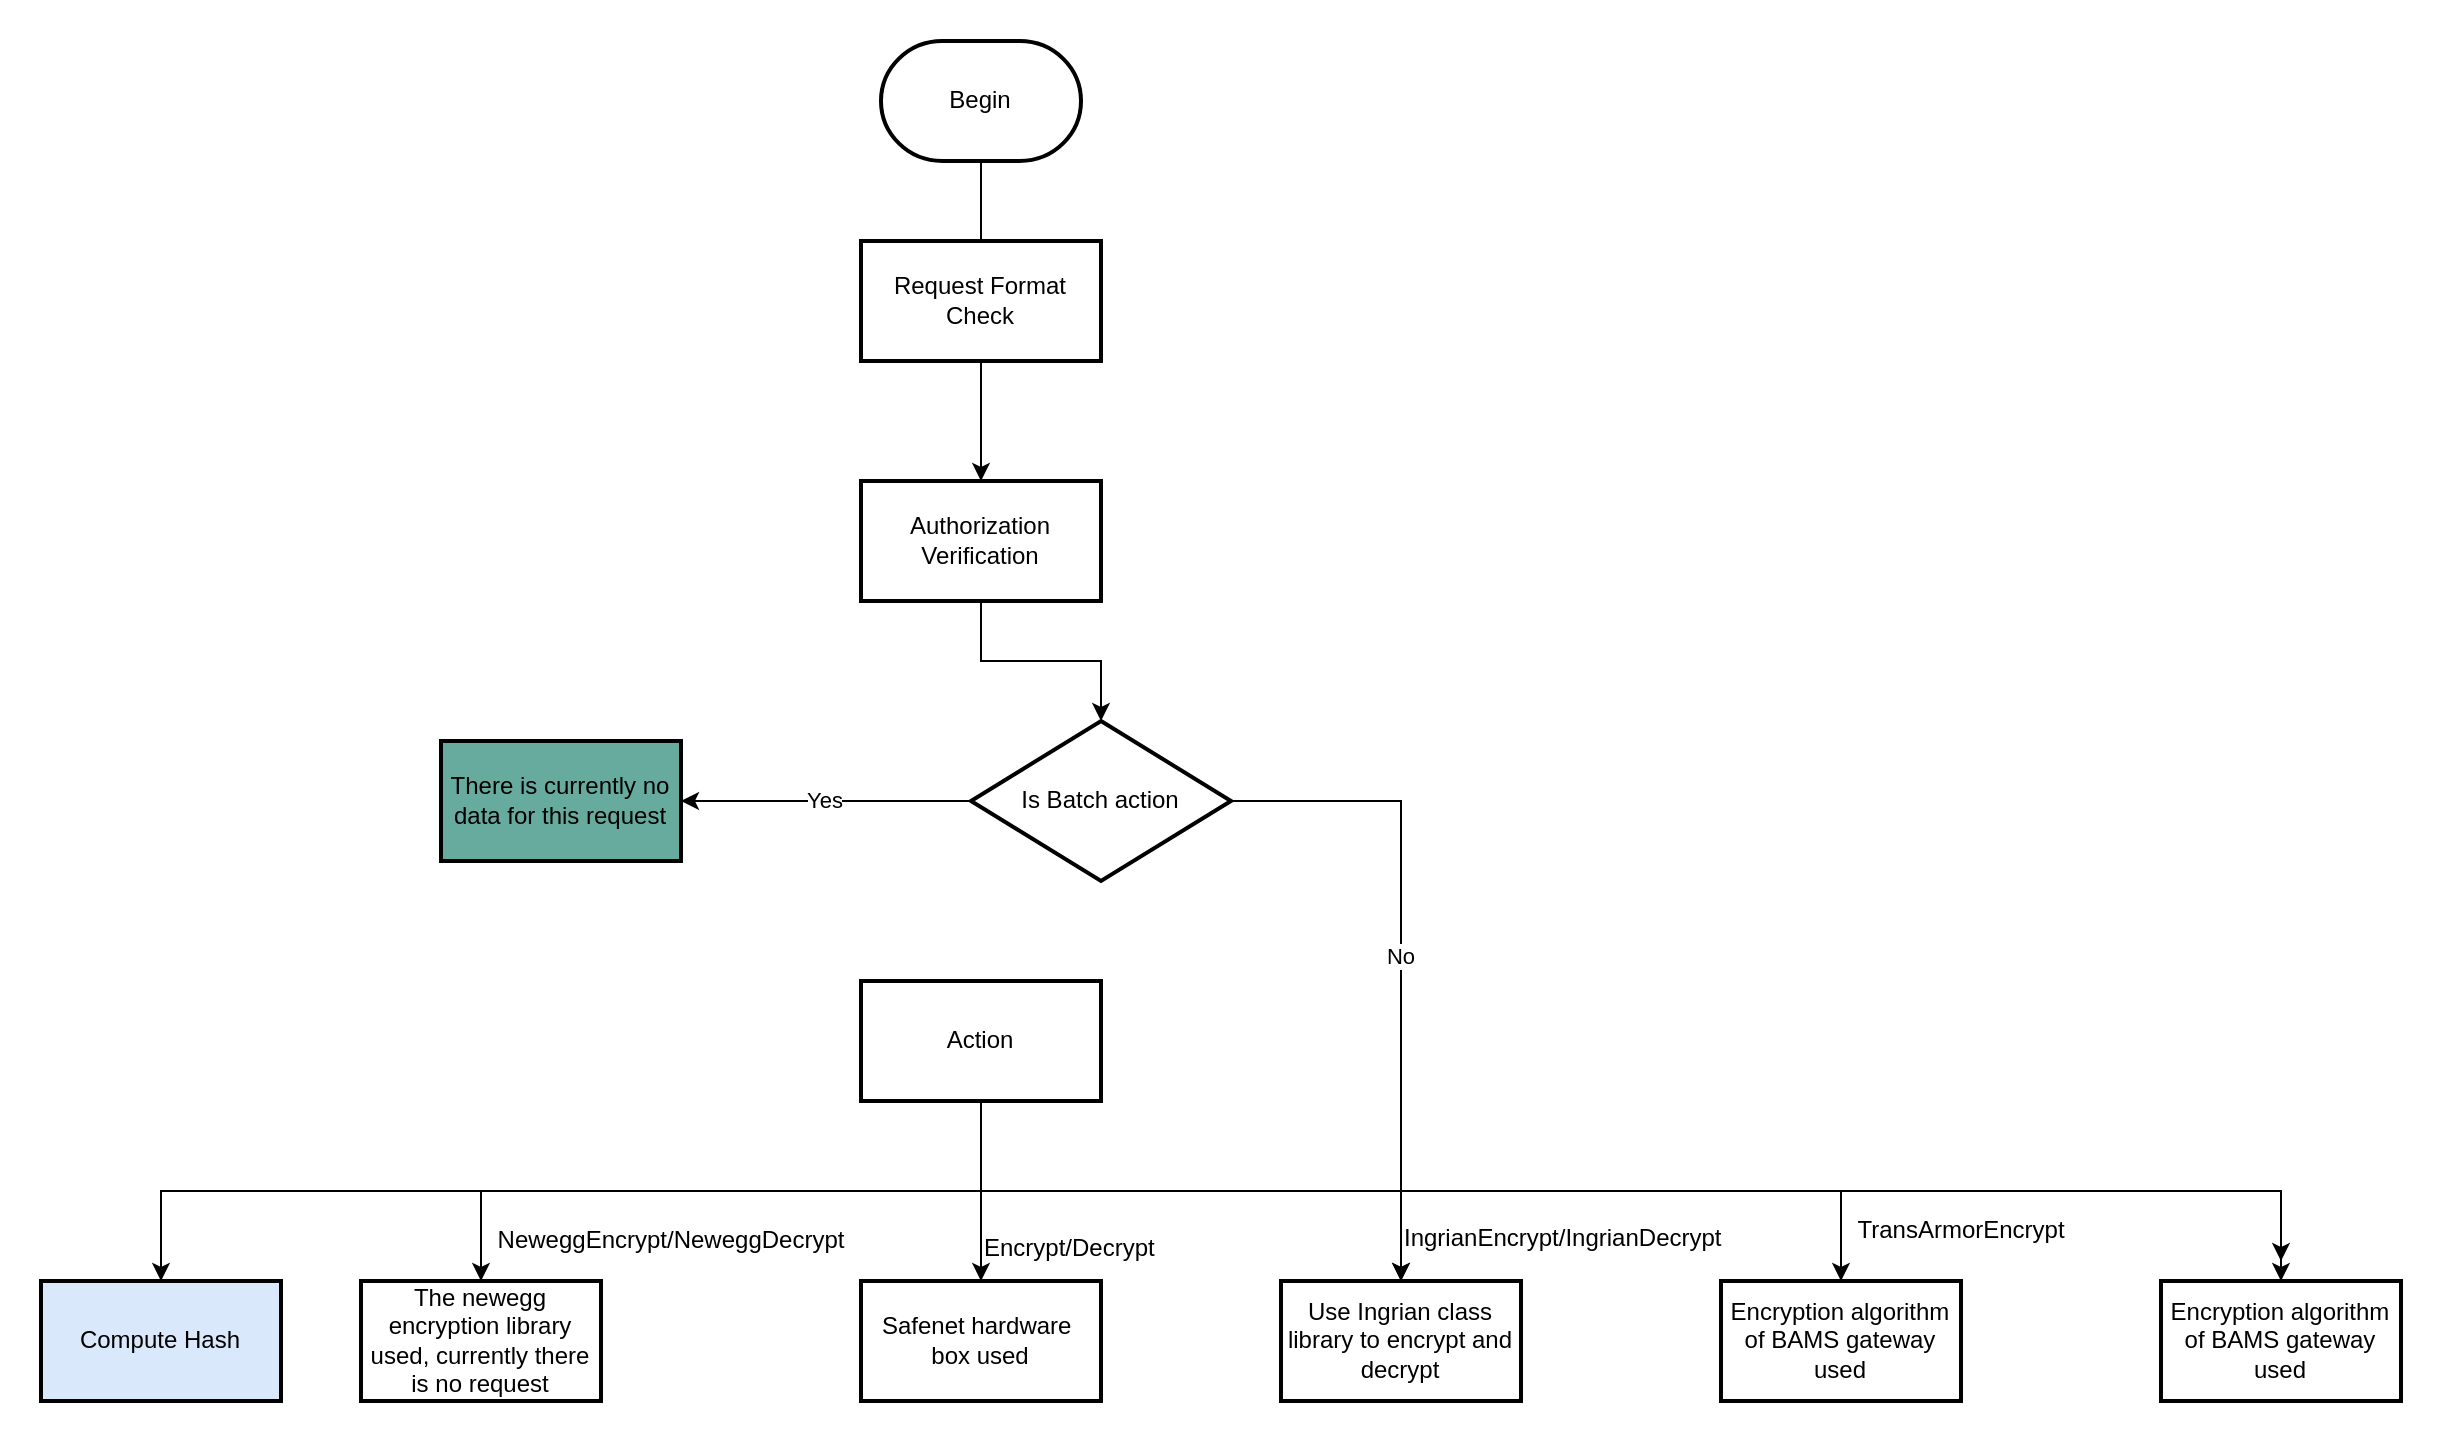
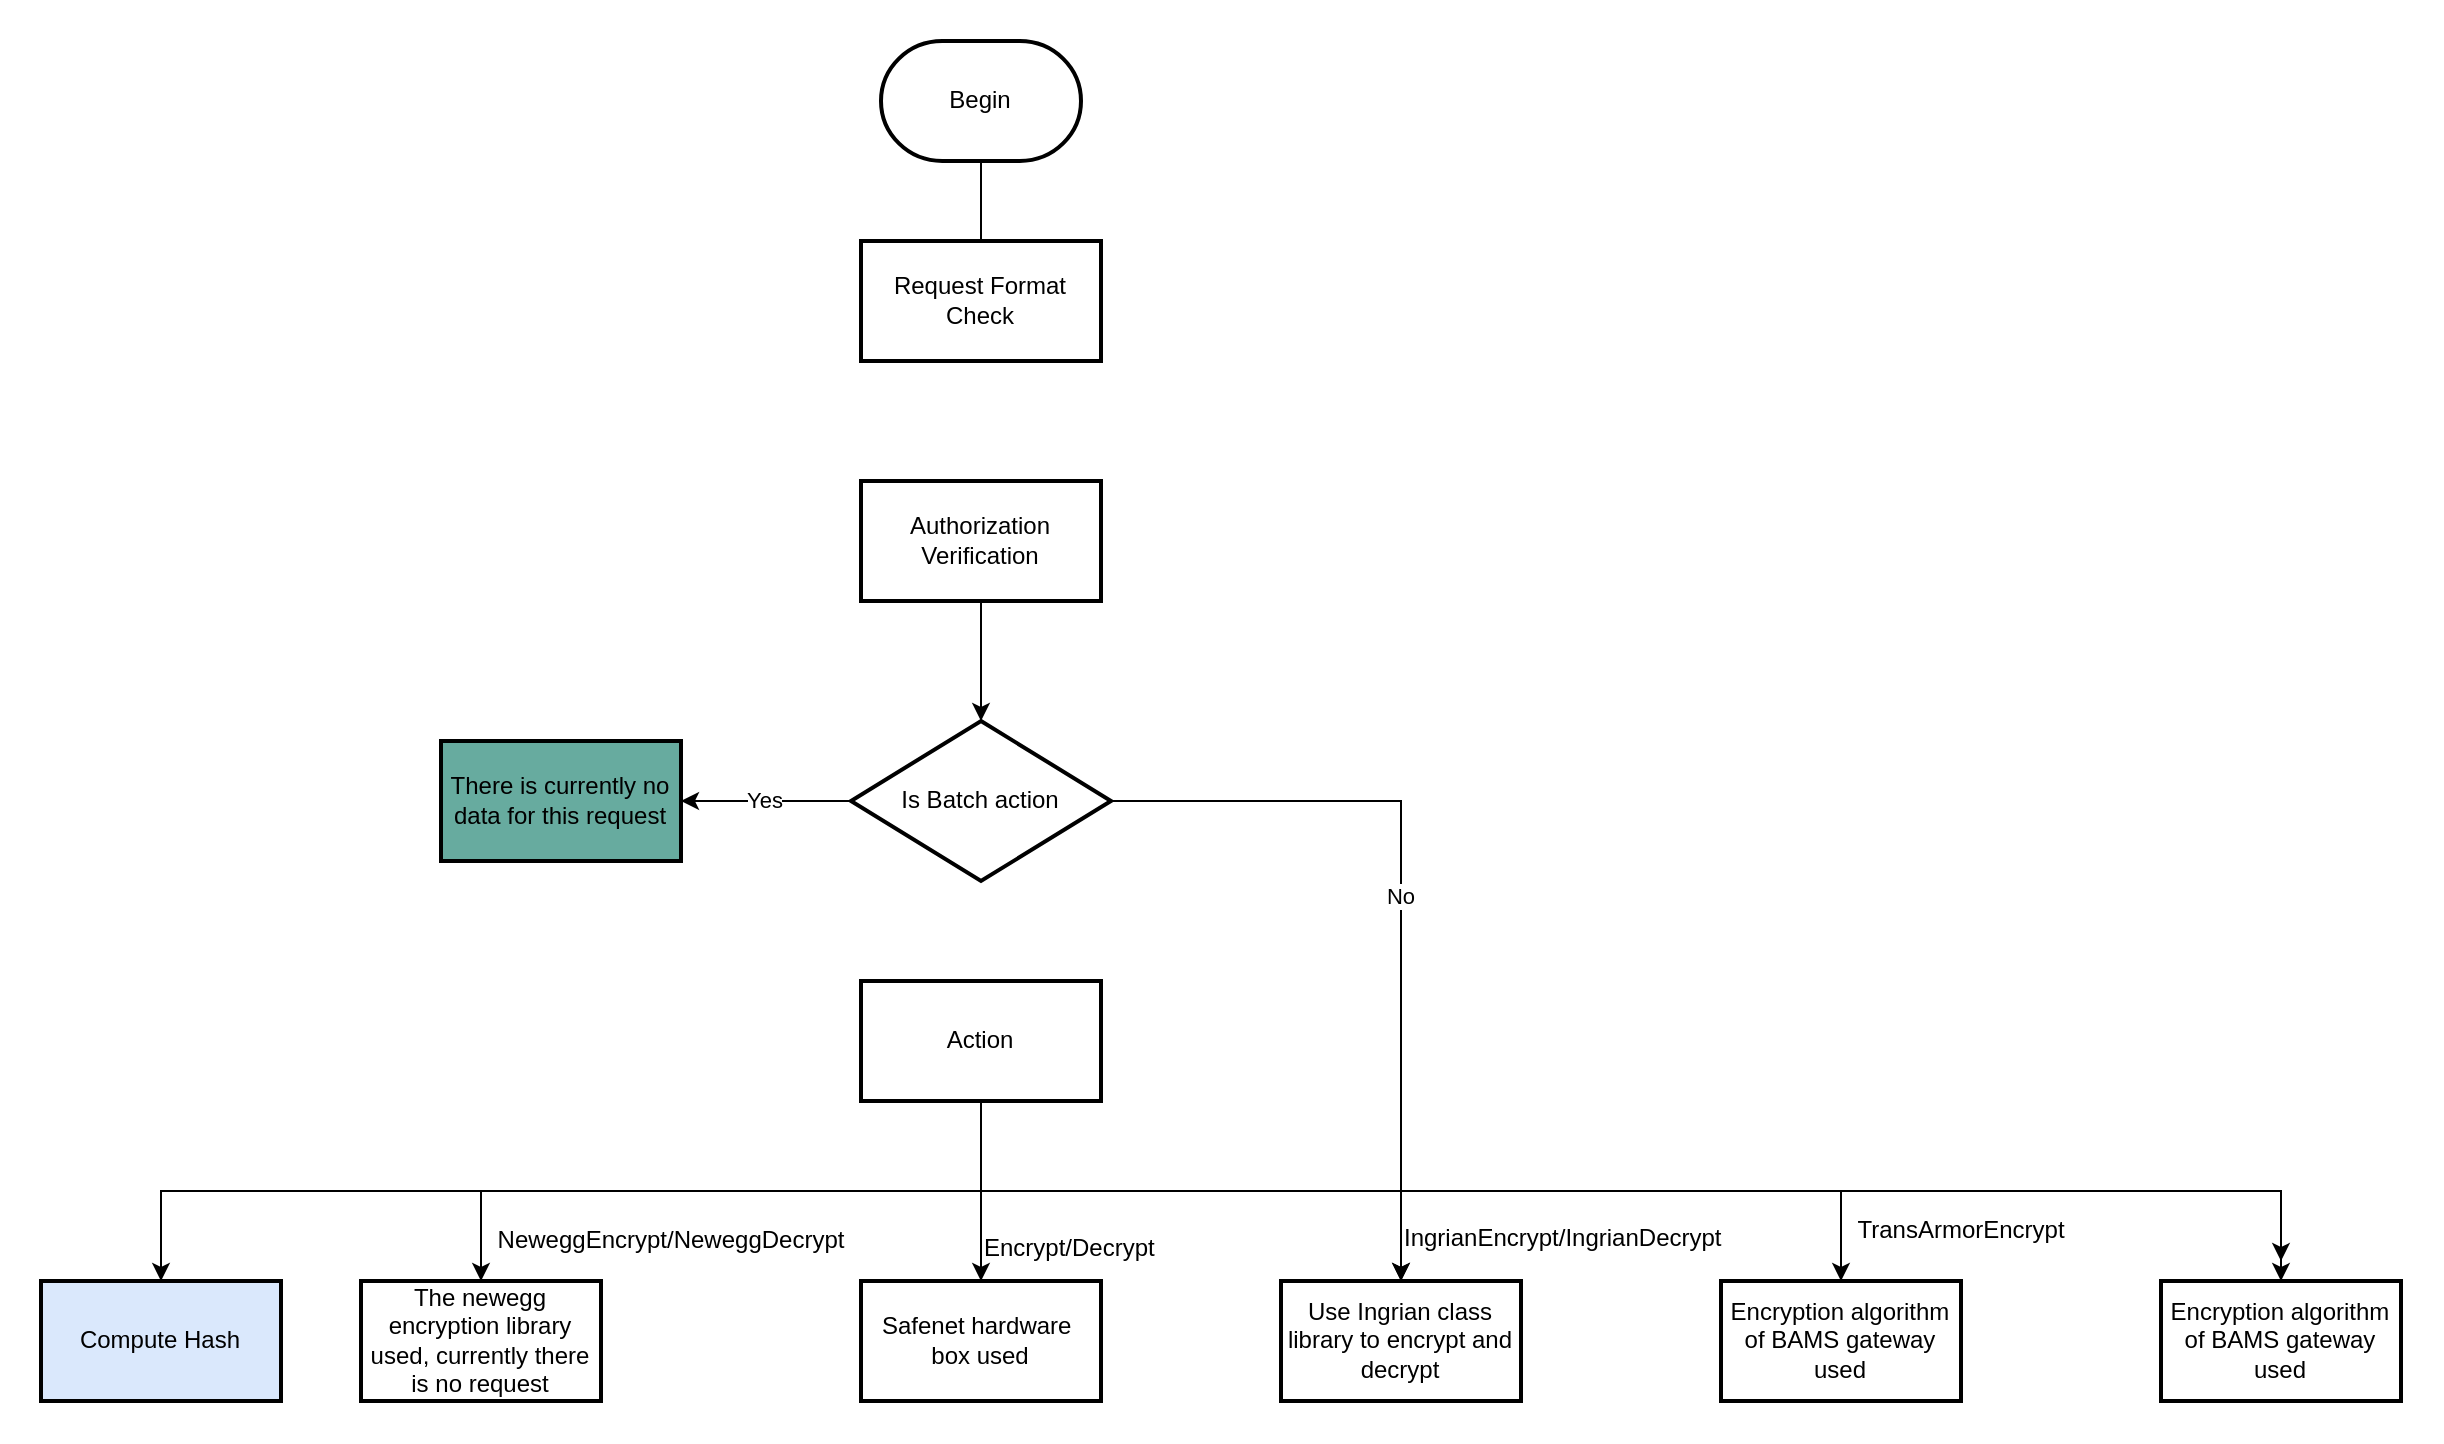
(981, 414) -> none
(1101, 801) -> (981, 801)
